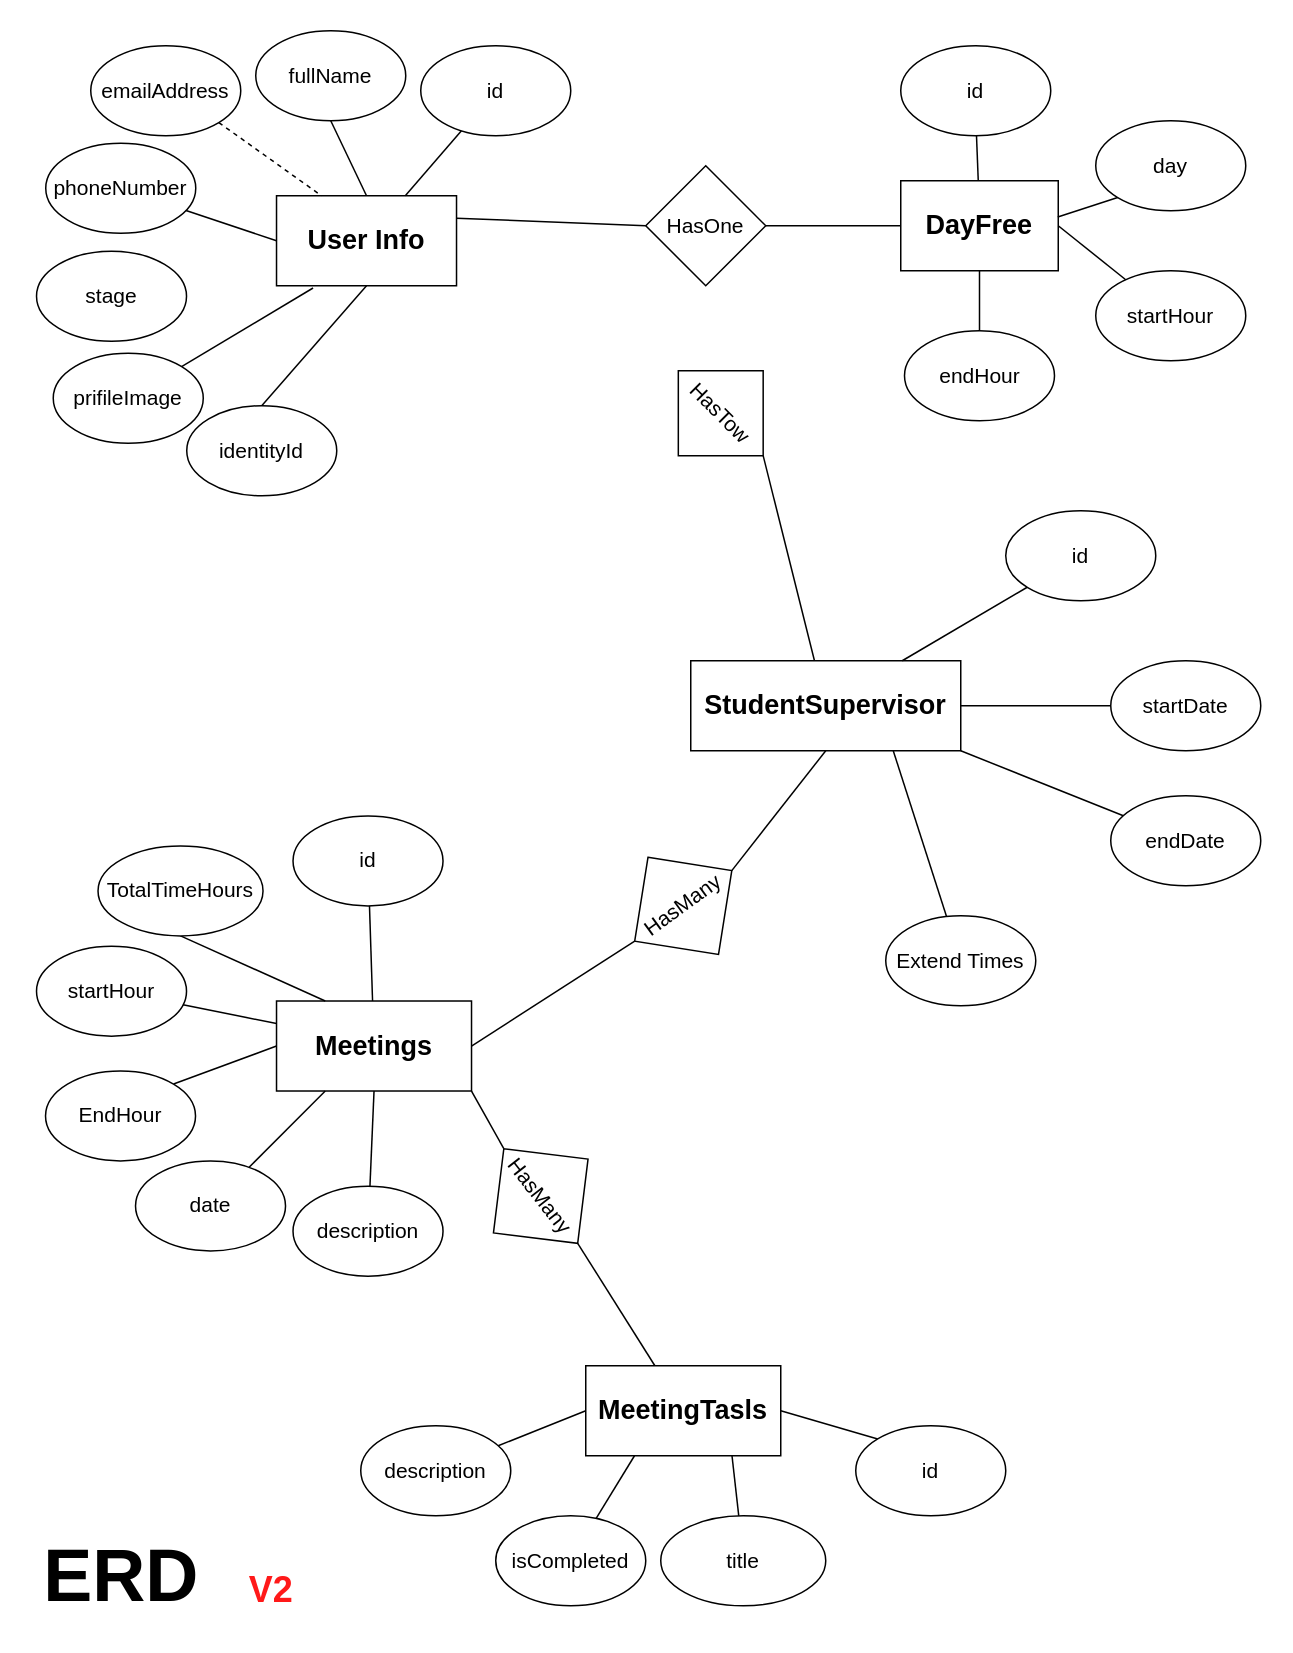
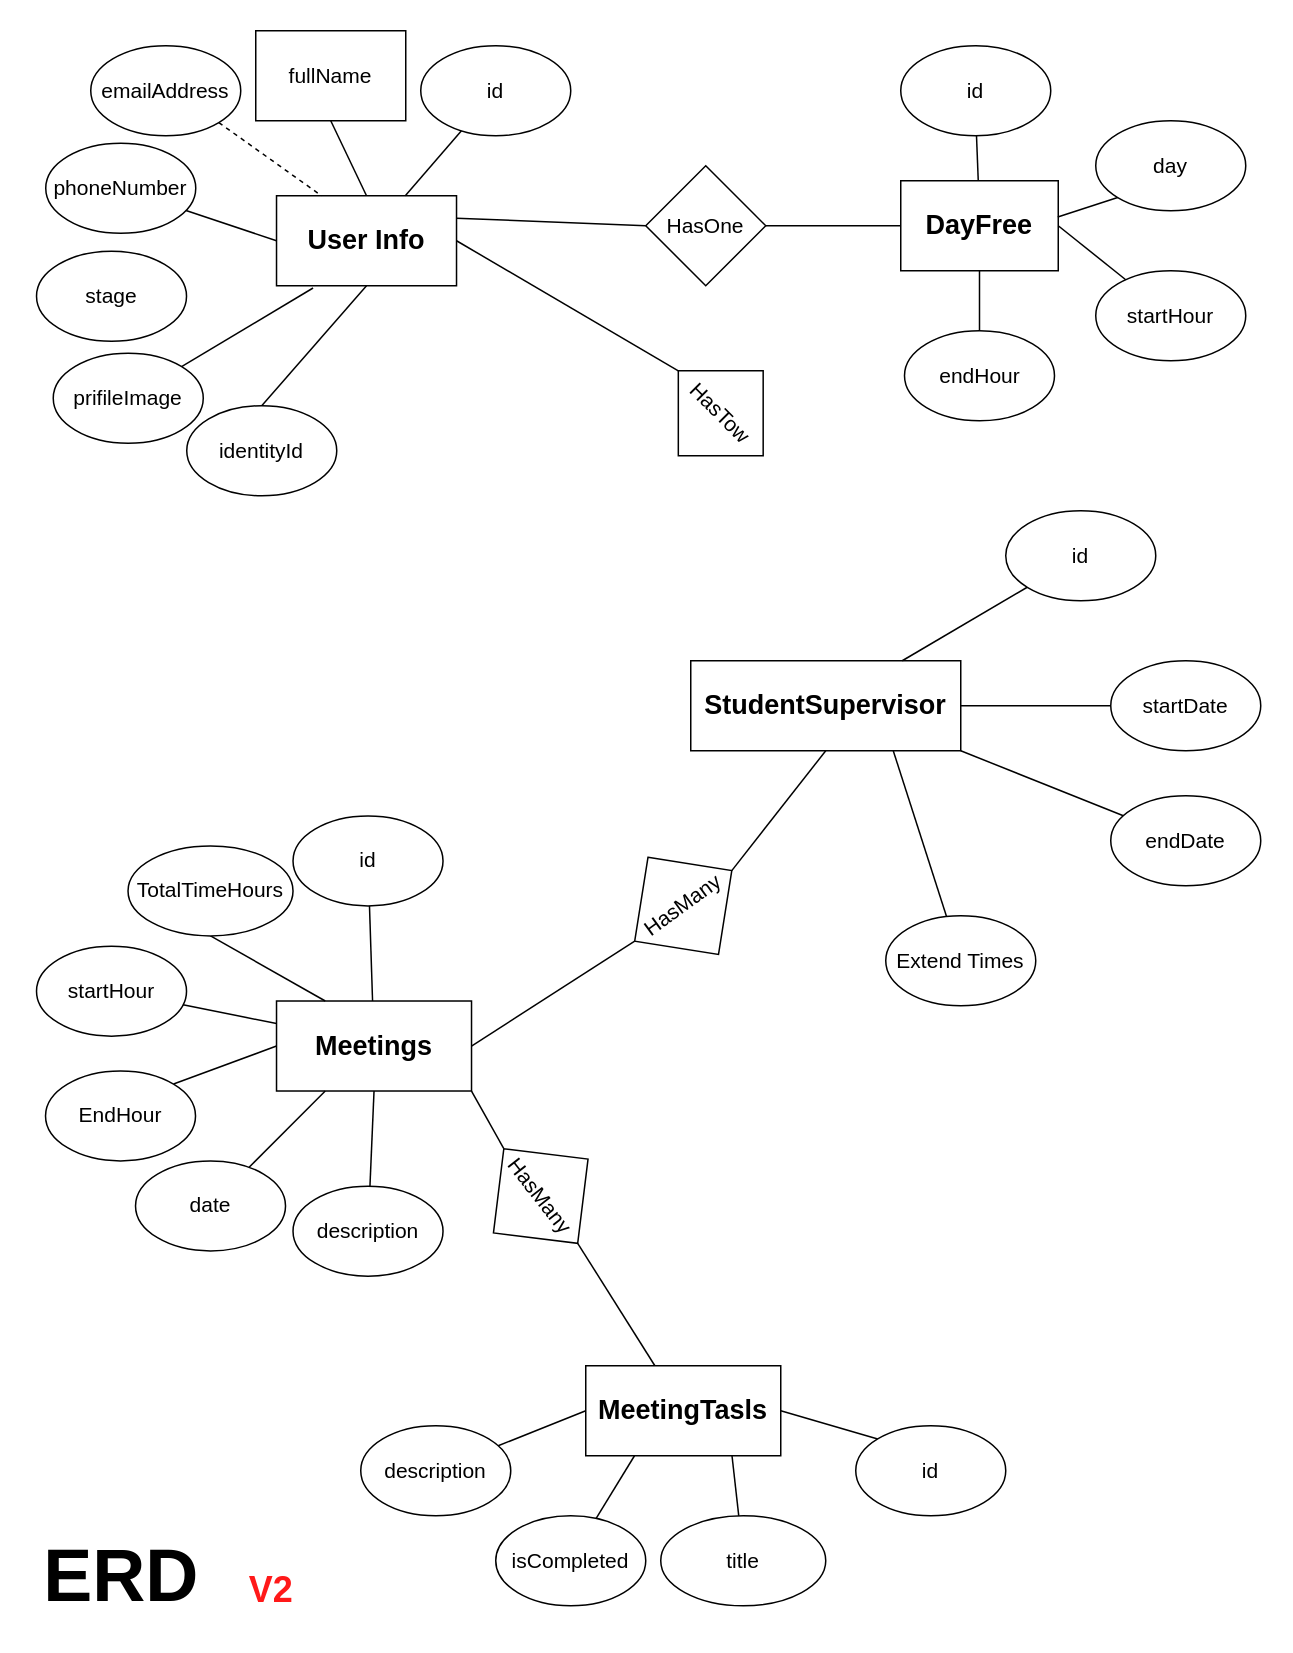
(331, 76) -> (331, 76)
none -> (568, 306)
(789, 559) -> none
(181, 891) -> (211, 891)
